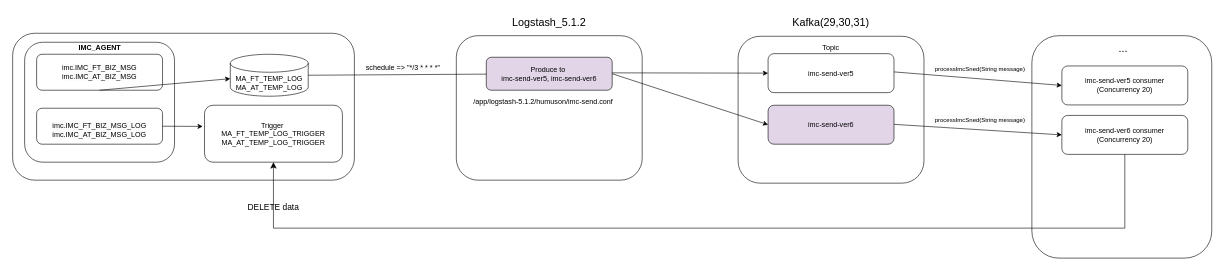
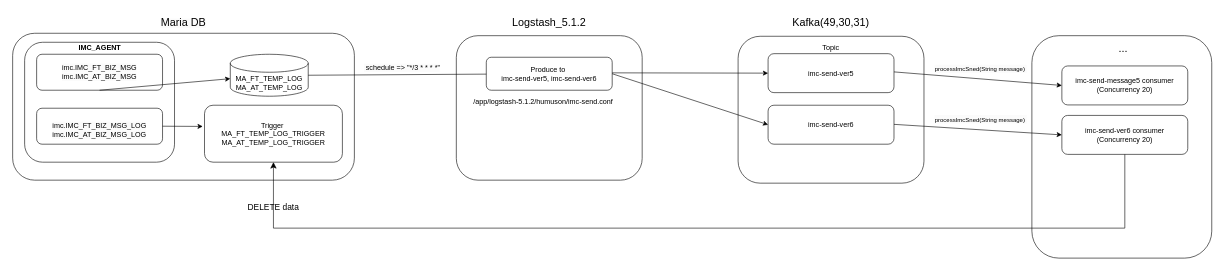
none -> (183, 23)
(831, 23) -> (831, 23)
(549, 74) -> (549, 74)
(1125, 86) -> (1125, 86)
(831, 125) -> (831, 125)
